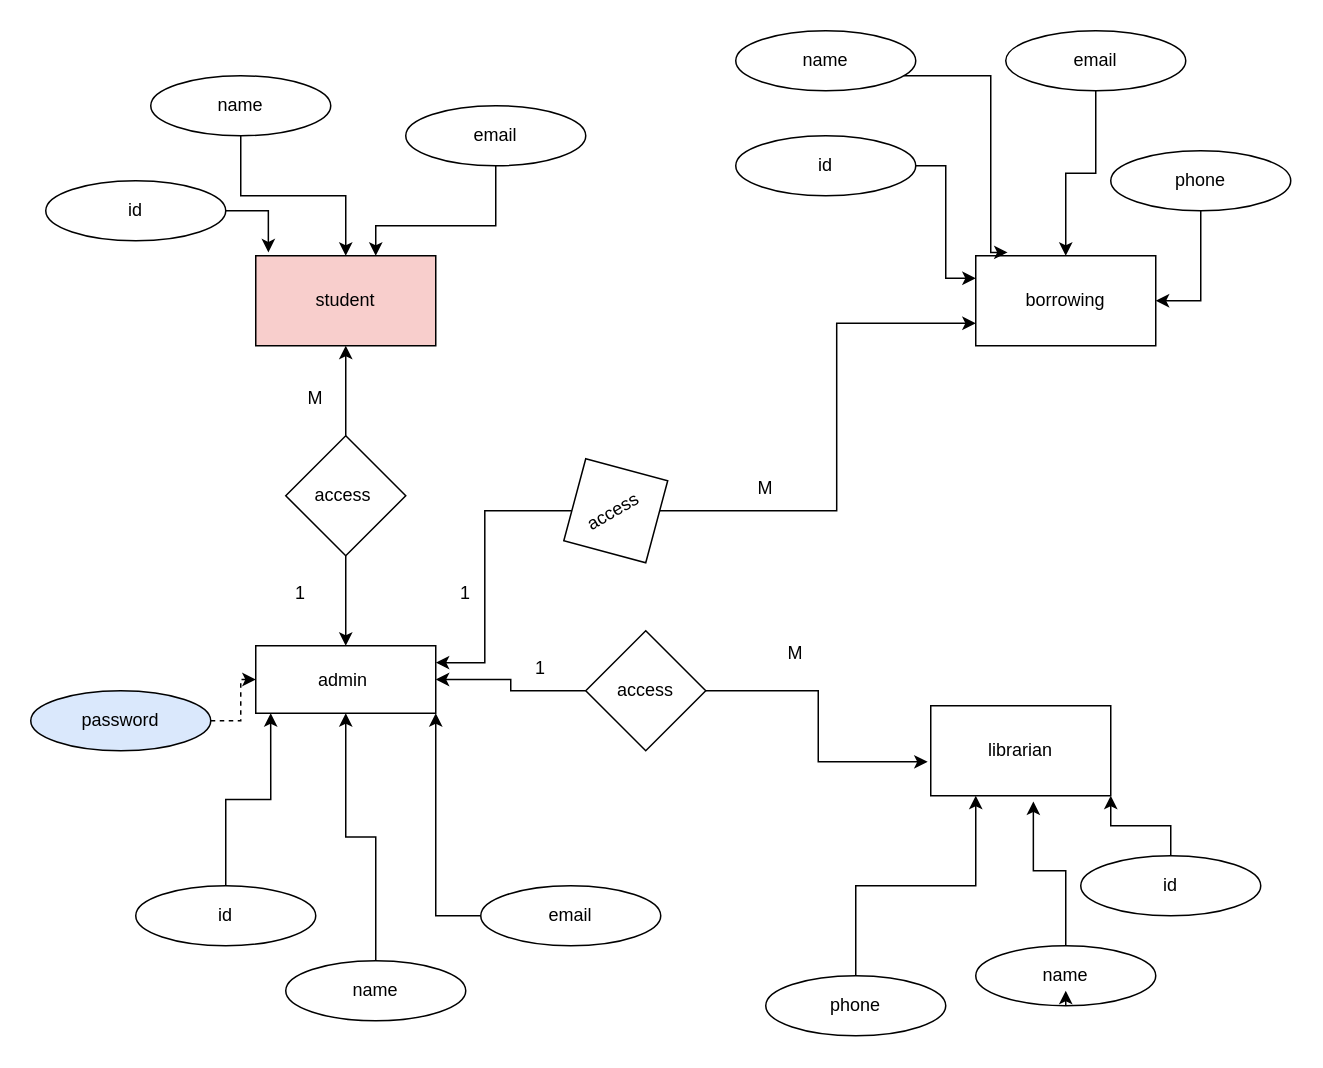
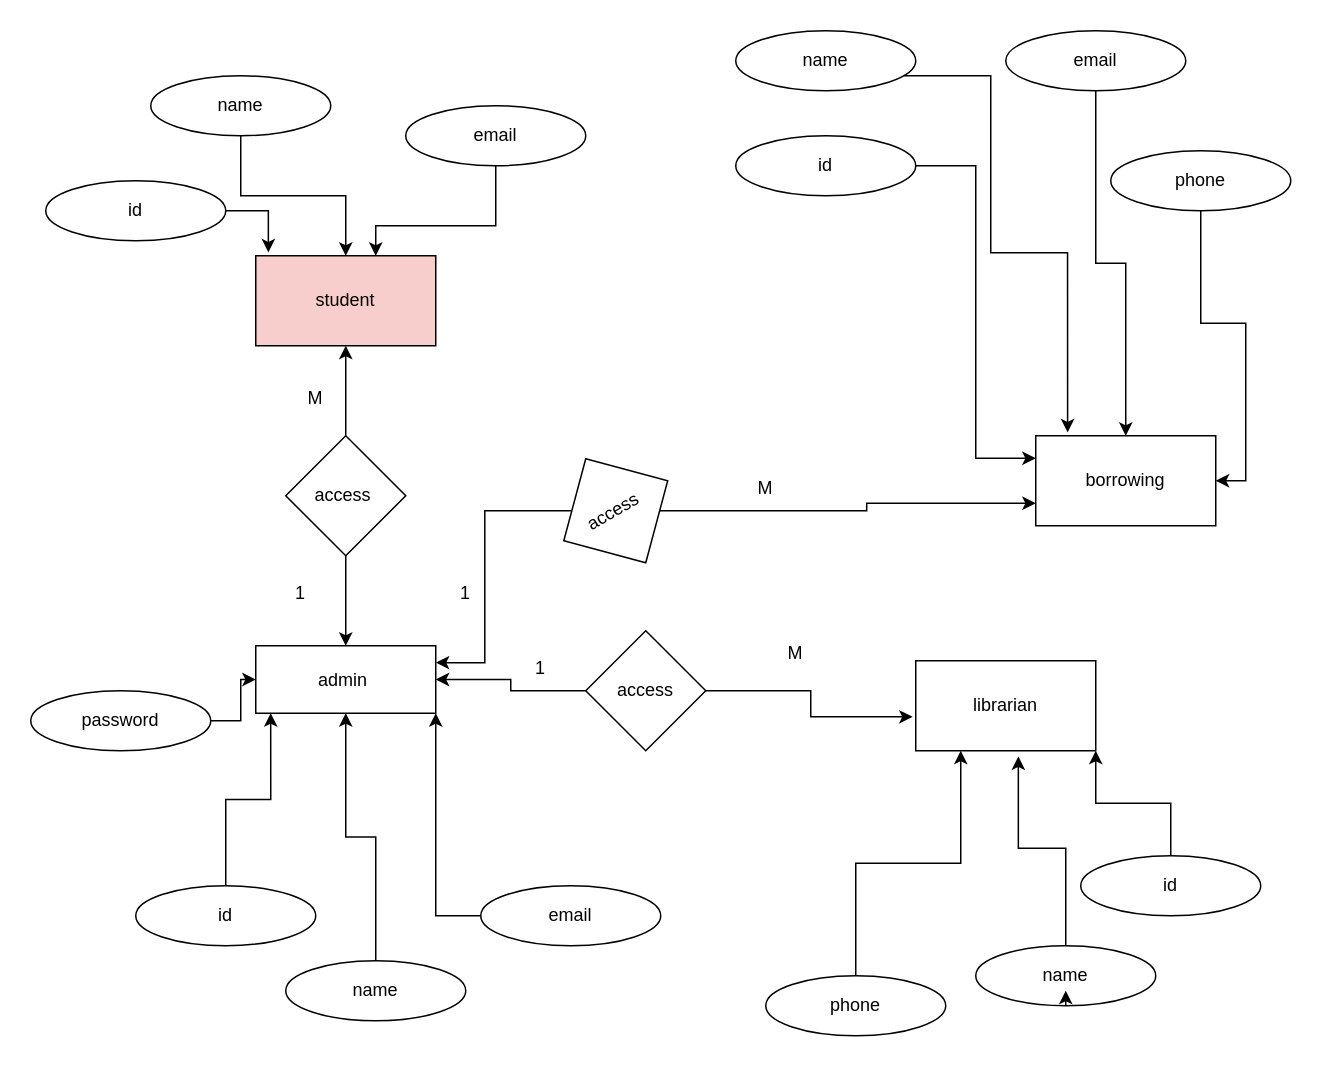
(1066, 301) -> (1126, 481)
(241, 714) -> (241, 714)
(121, 721) -> (121, 721)
(1021, 751) -> (1006, 706)
